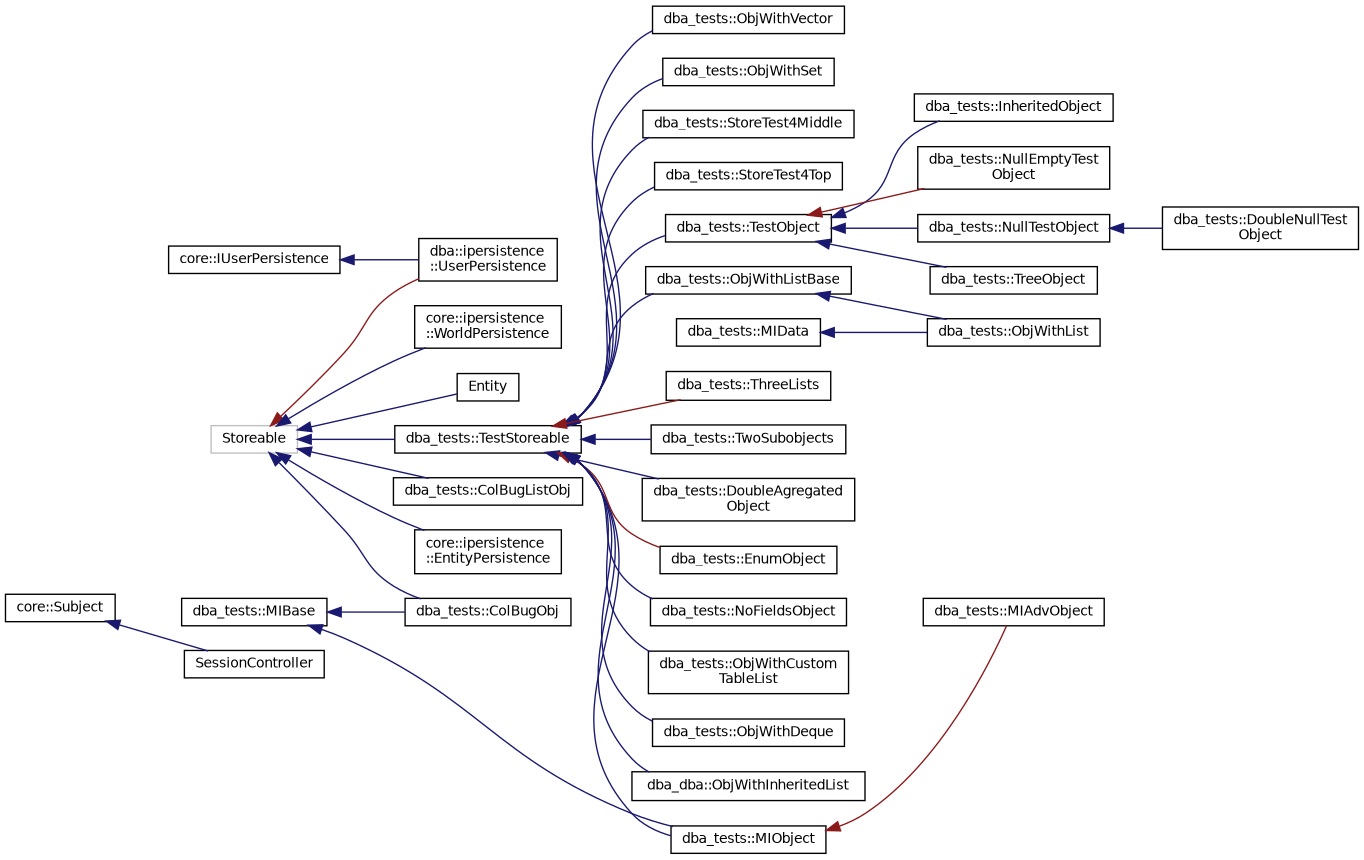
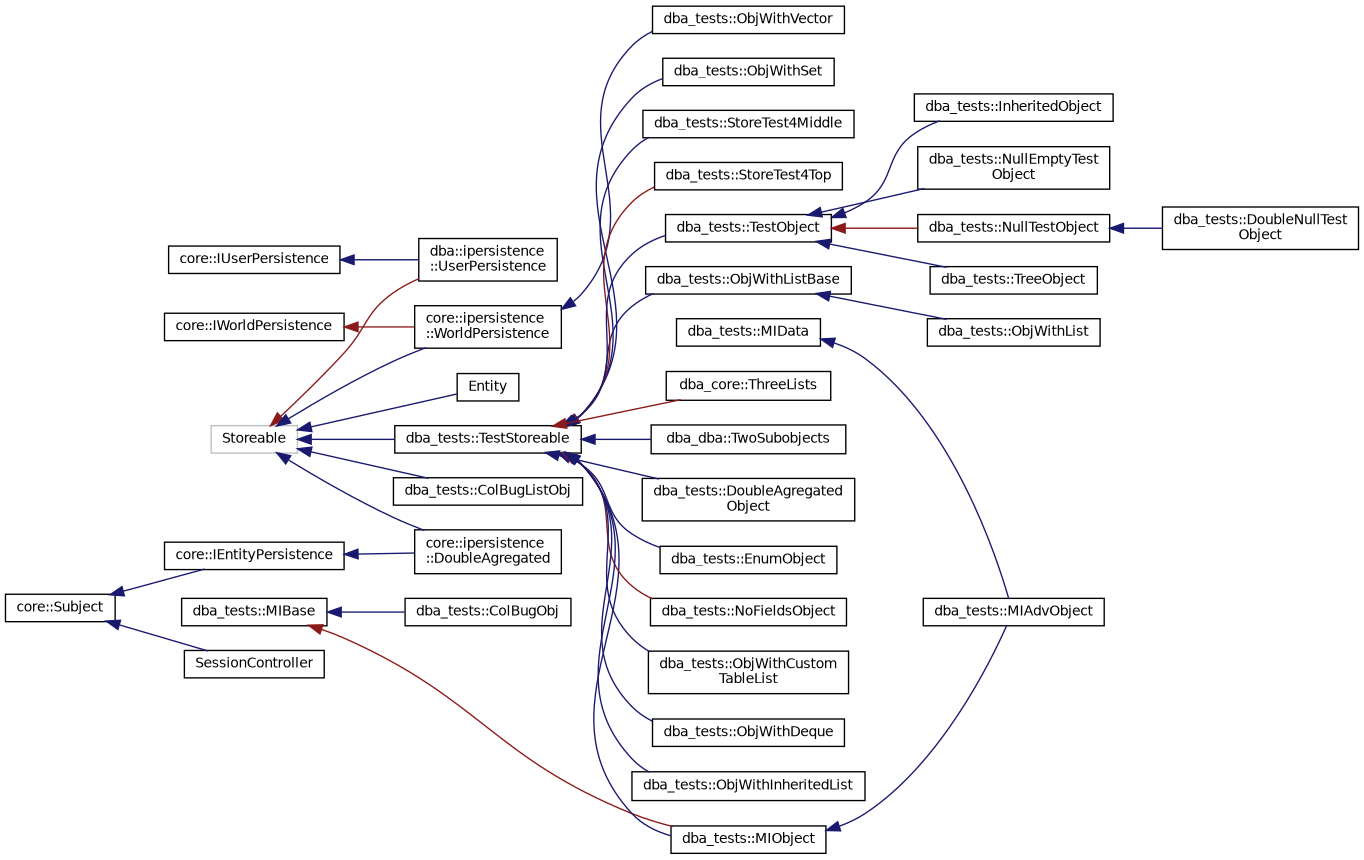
(593, 147) -> (601, 125)
(883, 198) -> (883, 198)
(882, 228) -> (882, 228)
(606, 298) -> (606, 298)
none -> (254, 327)
(881, 332) -> (946, 453)
(748, 386) -> (748, 386)
(748, 439) -> (748, 439)
(623, 527) -> (623, 527)
(608, 533) -> (608, 533)
(348, 535) -> none
(488, 552) -> (488, 552)
none -> (254, 556)
(495, 733) -> (495, 733)
(940, 741) -> (940, 741)
(748, 786) -> (748, 786)
